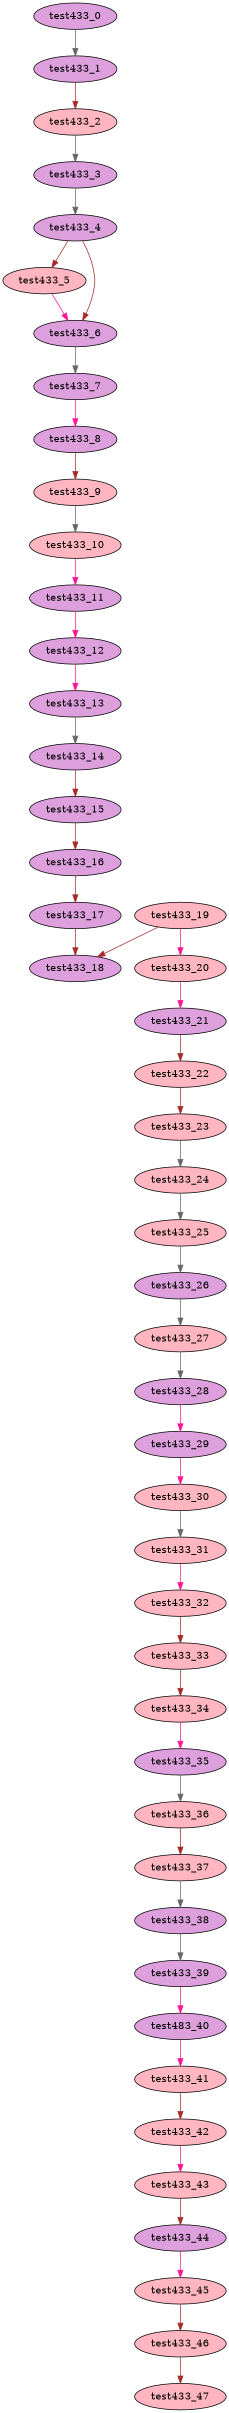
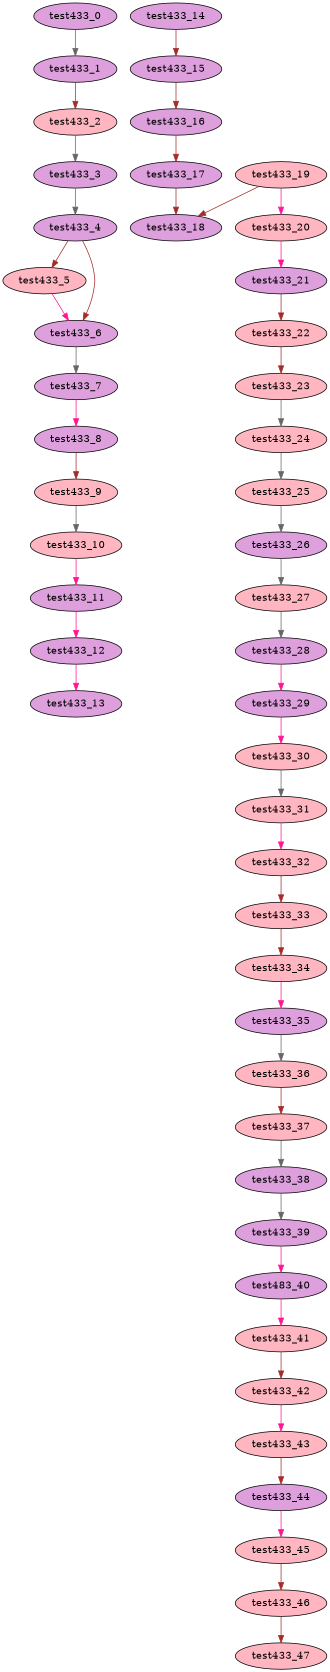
(75, 727) -> none
